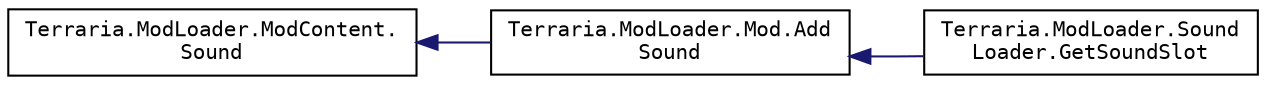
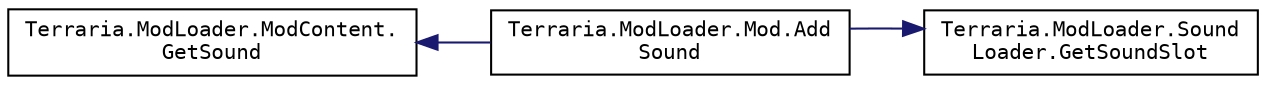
(212, 42) -> (212, 42)
(897, 56) -> (876, 28)
